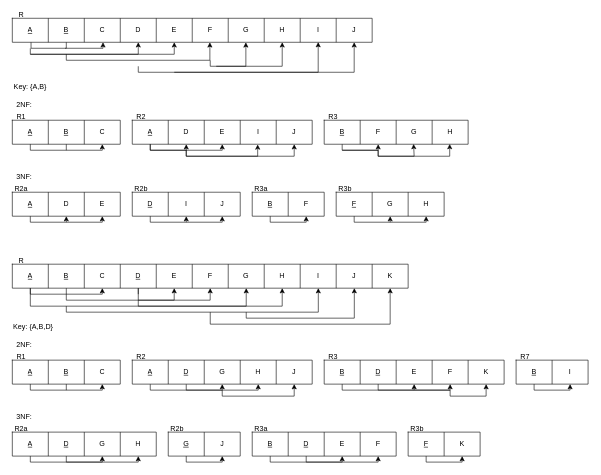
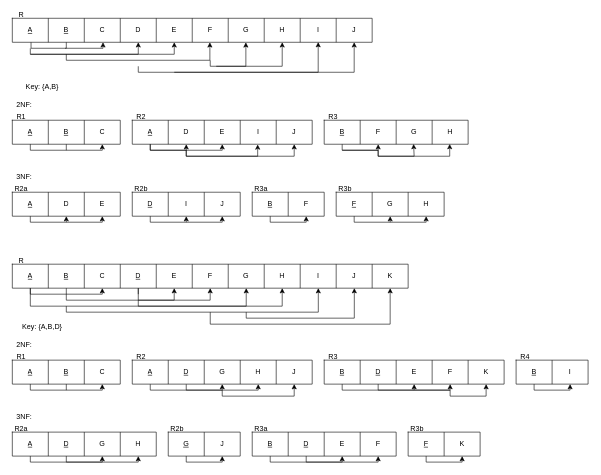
(30, 87) -> (42, 87)
(33, 327) -> (42, 327)
(525, 357) -> (525, 357)
